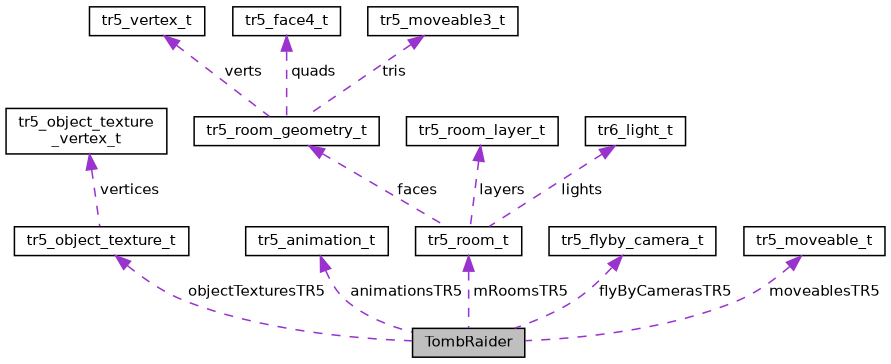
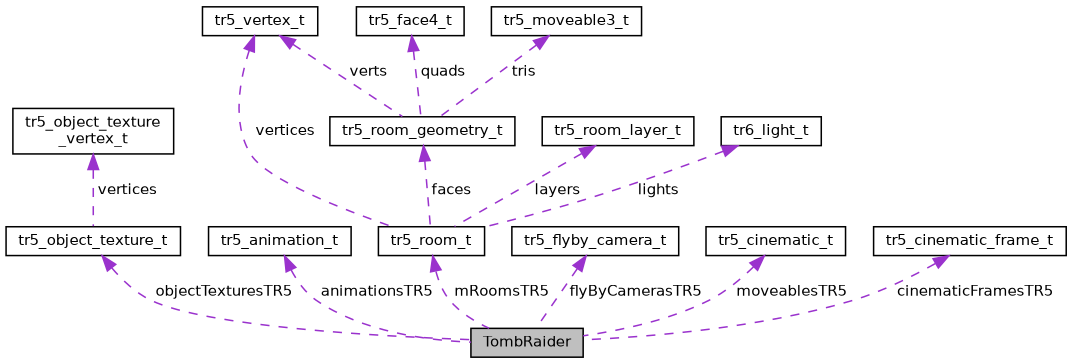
none -> (270, 172)
(814, 241) -> (776, 241)
none -> (970, 241)
